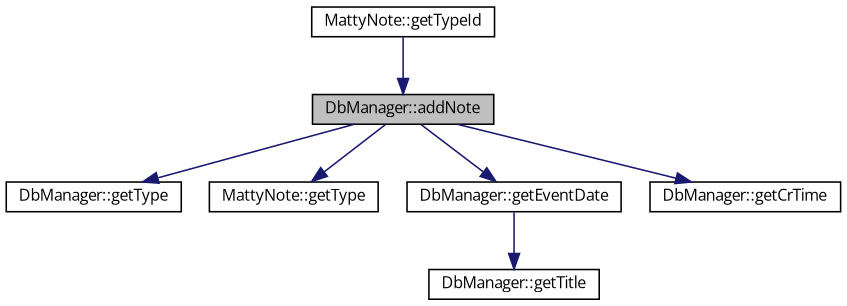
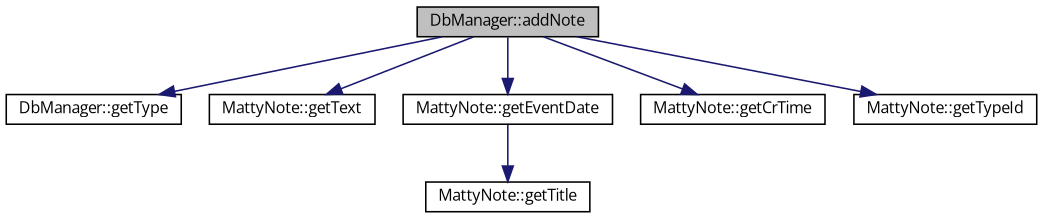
(403, 58) -> (719, 64)
(294, 197) -> (292, 109)
(514, 197) -> (508, 109)
(745, 197) -> (733, 109)
(514, 284) -> (508, 197)
